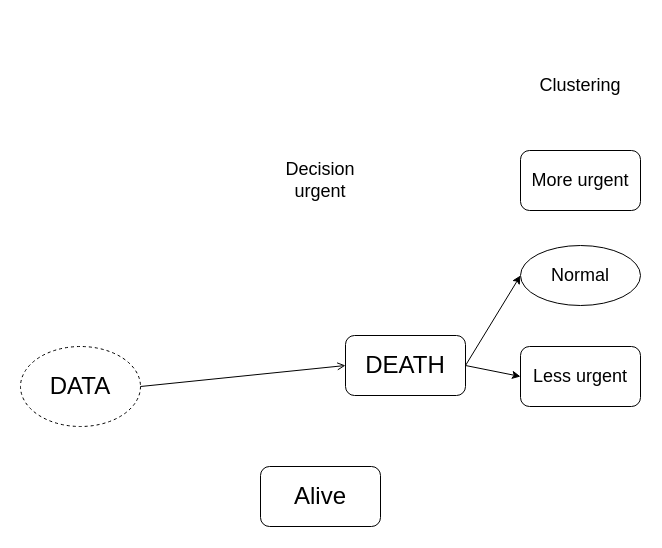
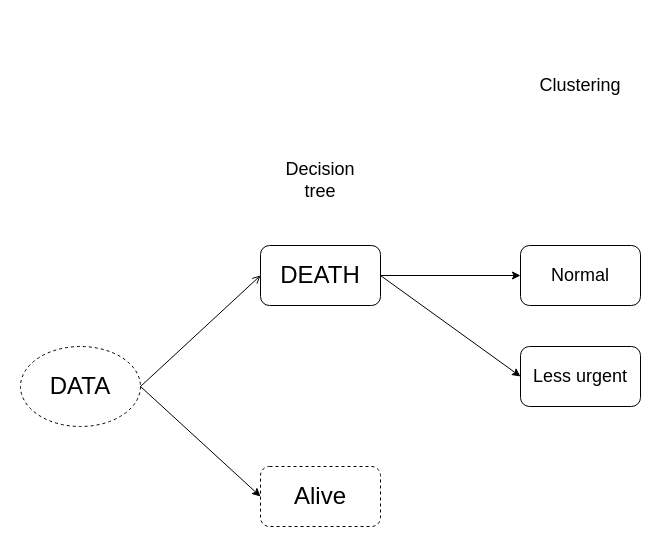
(321, 181) -> (321, 181)
(581, 181) -> none
(581, 276) -> (581, 276)
(406, 366) -> (321, 276)
none -> (199, 440)
(321, 497) -> (321, 497)
